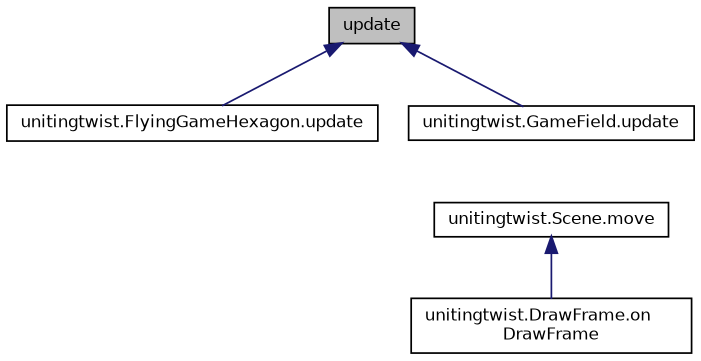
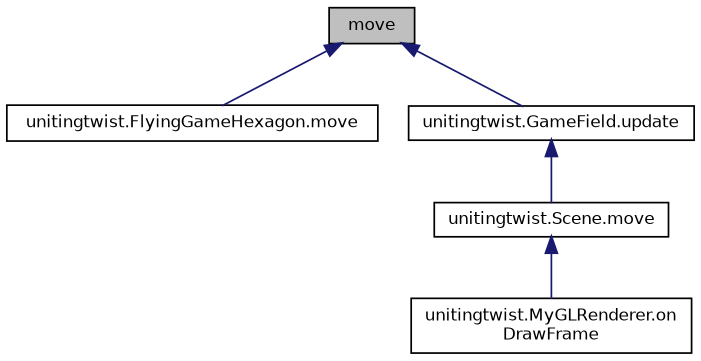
(372, 26) -> (372, 26)
(192, 123) -> (192, 123)
none -> (551, 180)
(551, 326) -> (551, 326)
